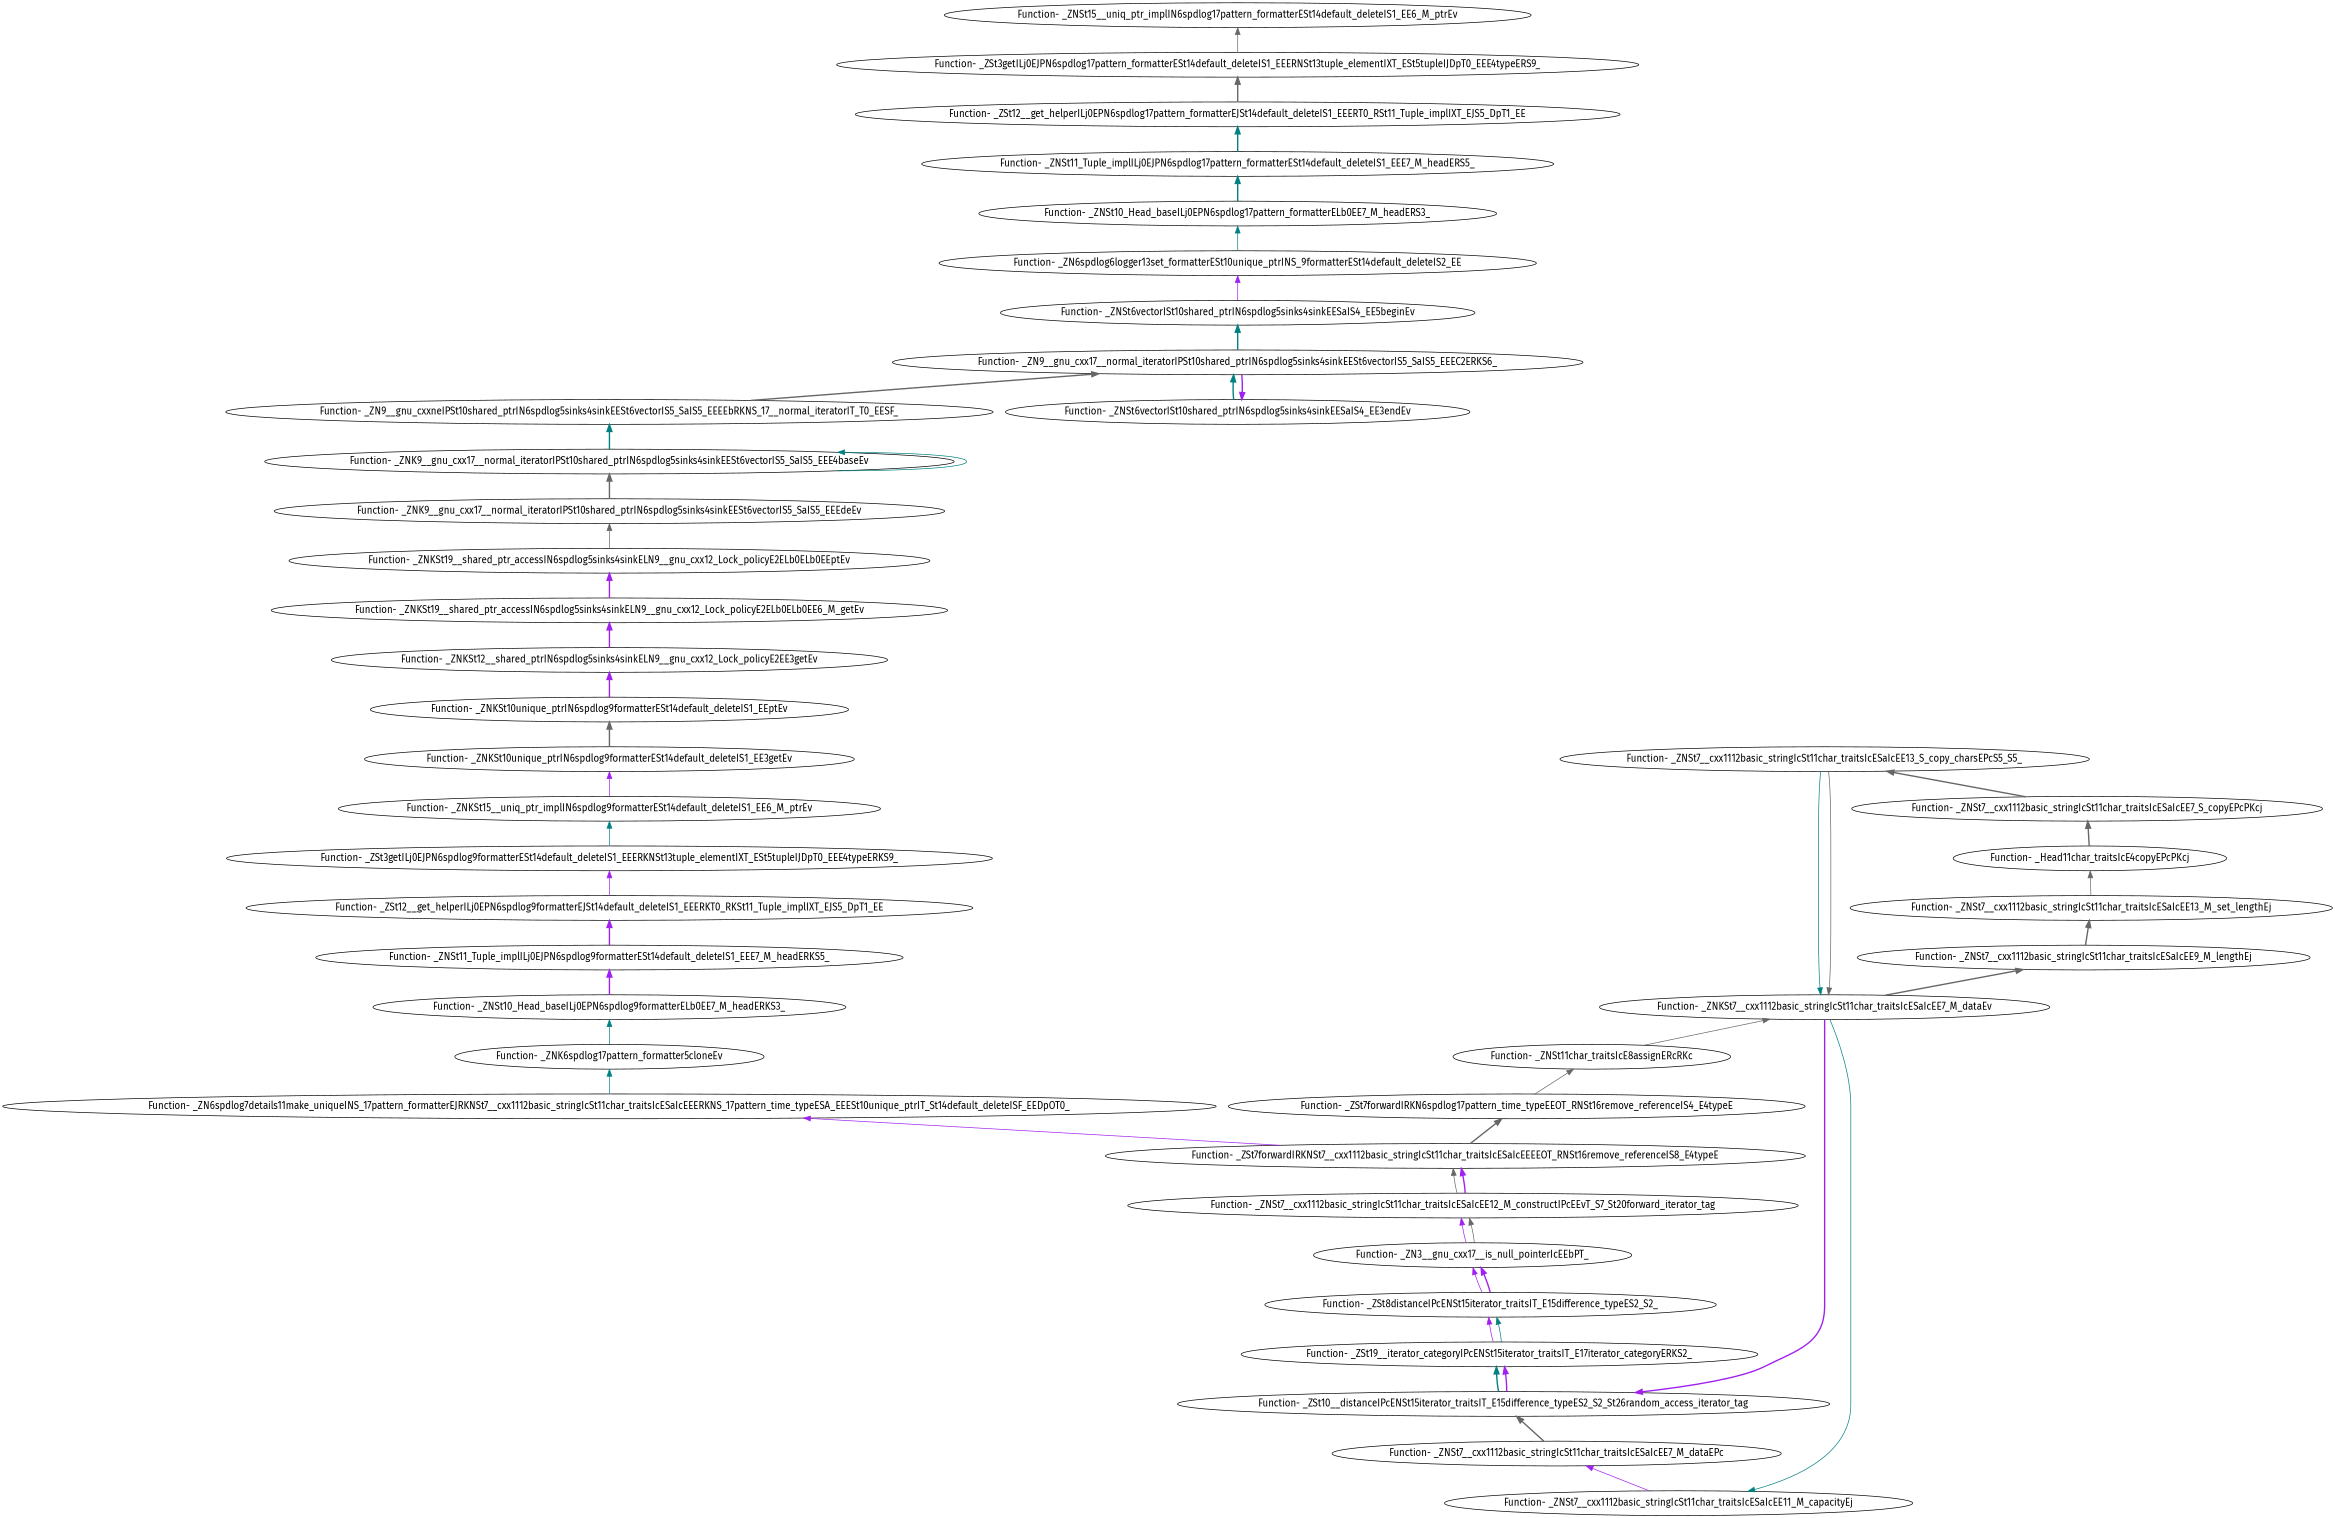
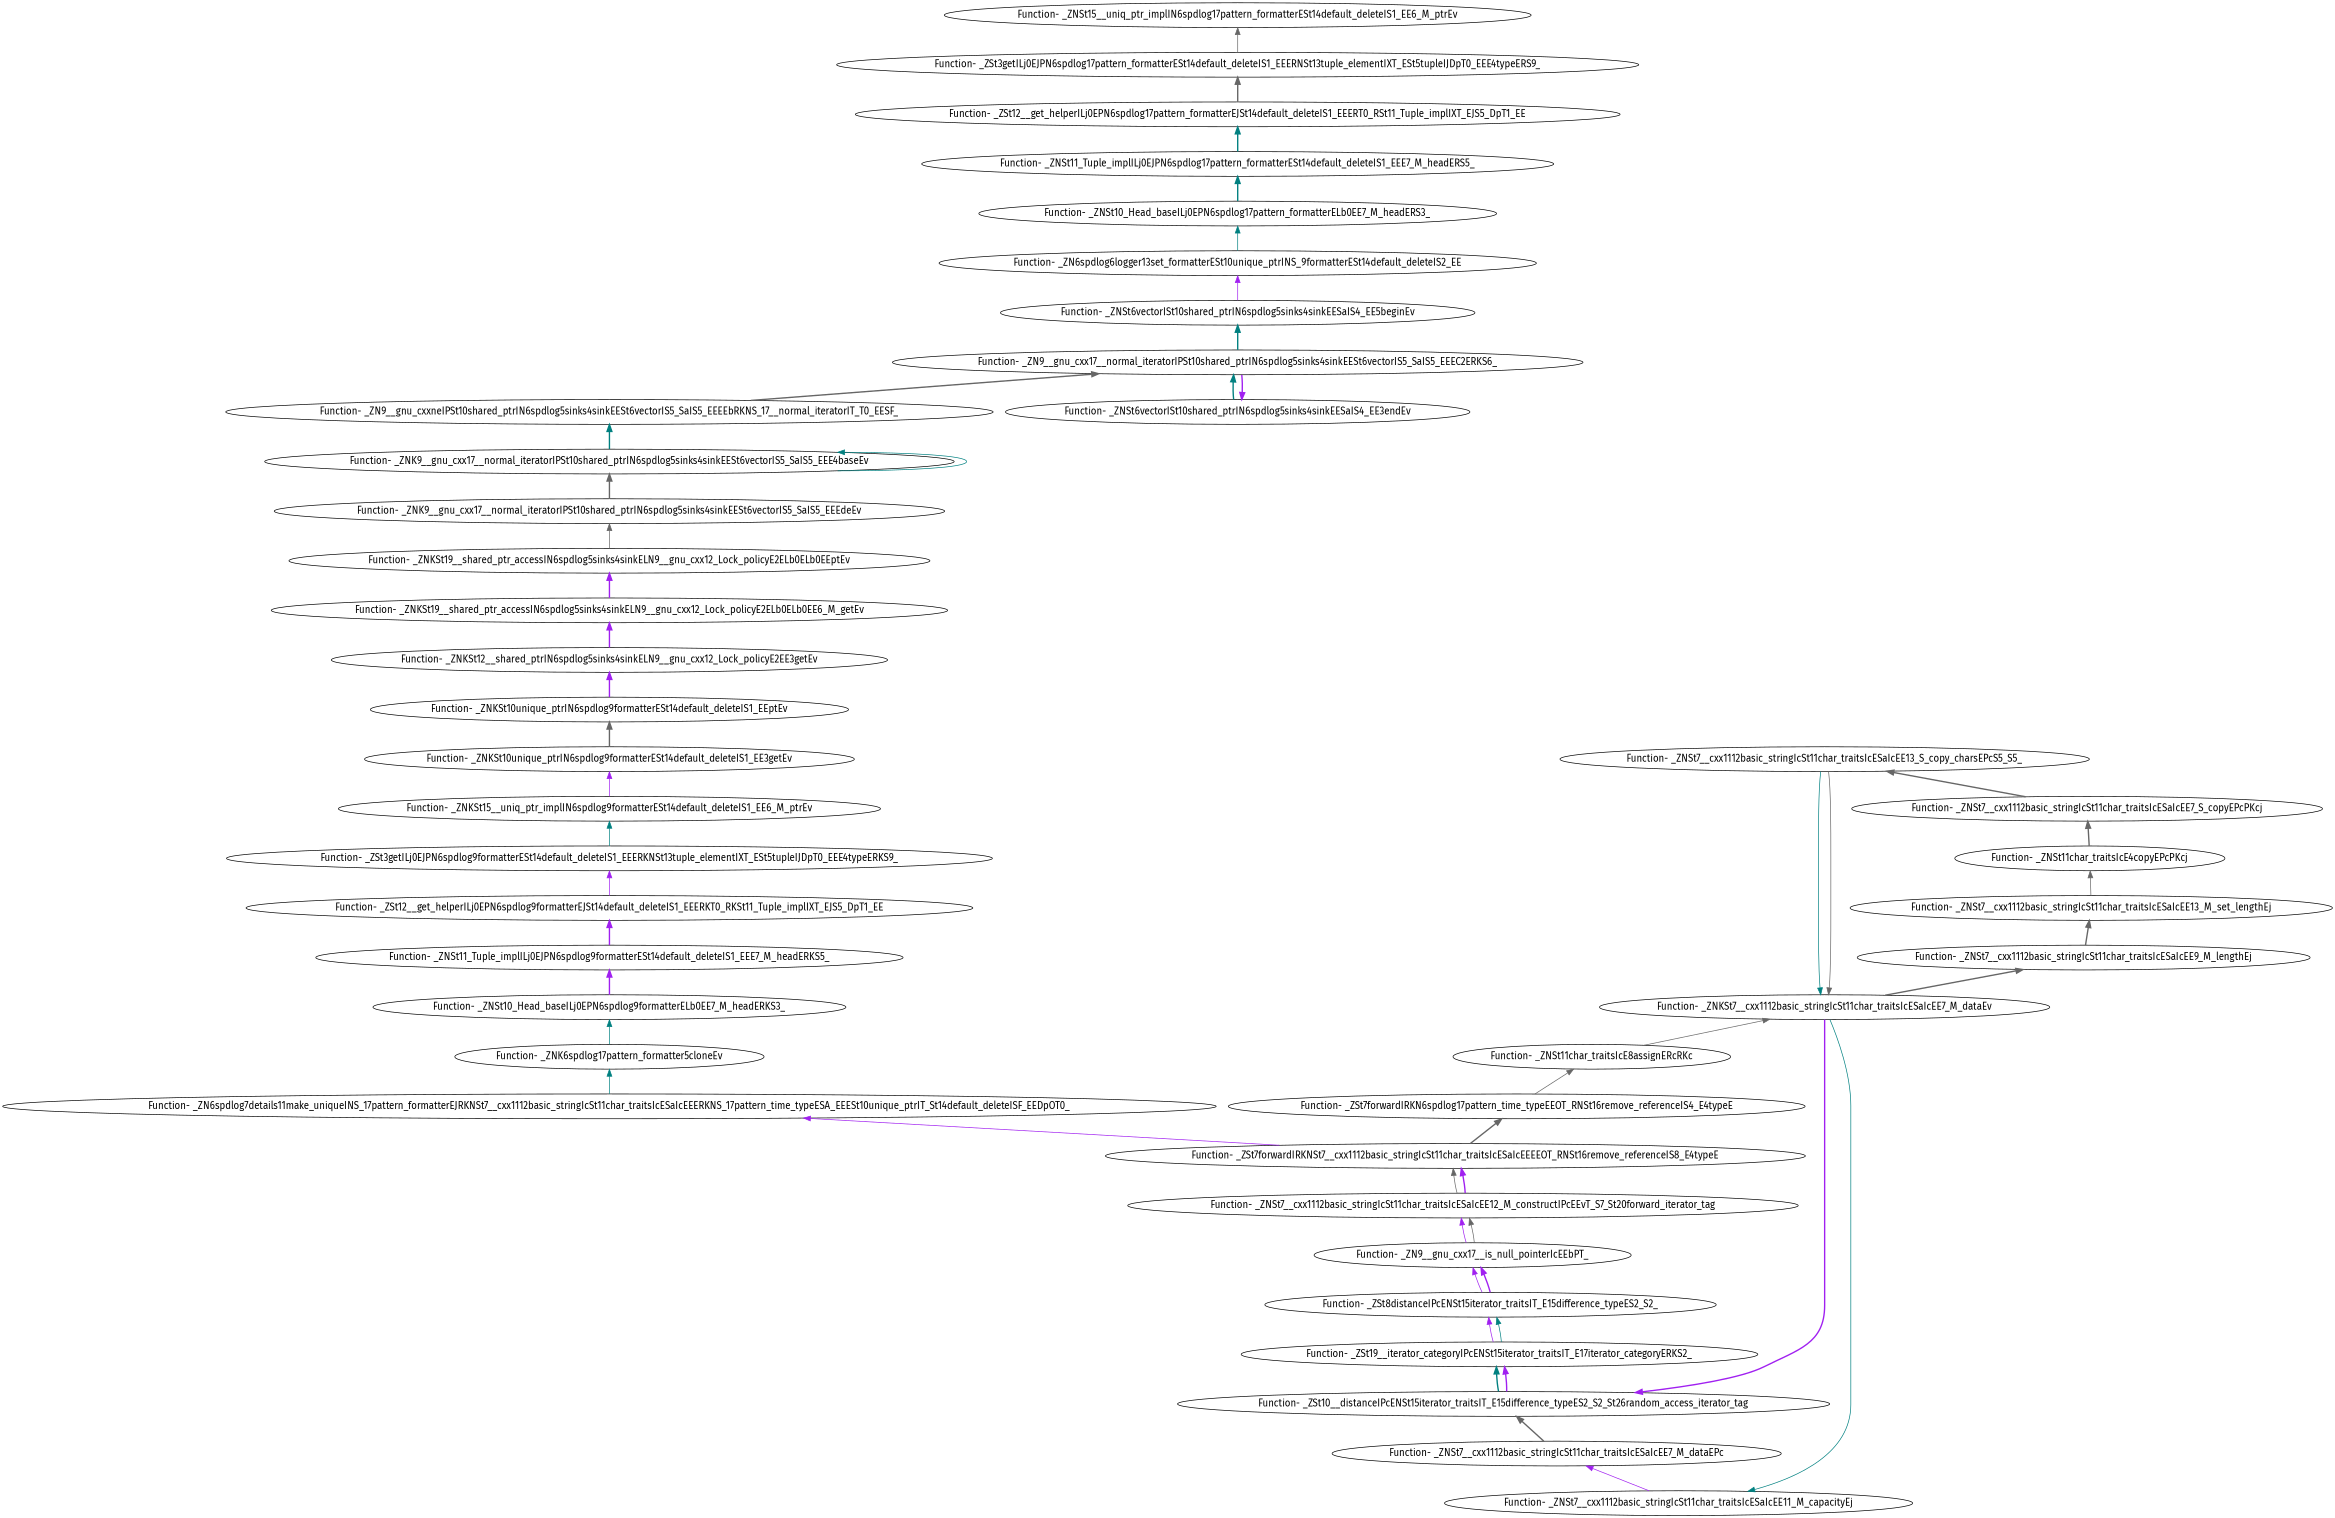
(2090, 858) -> (2090, 858)
(1473, 1255) -> (1473, 1255)
